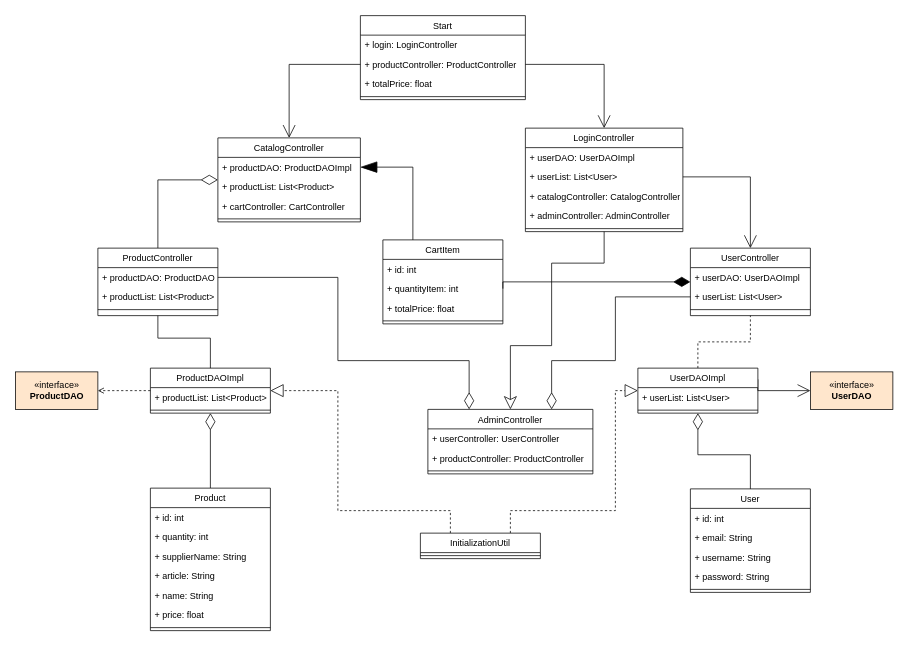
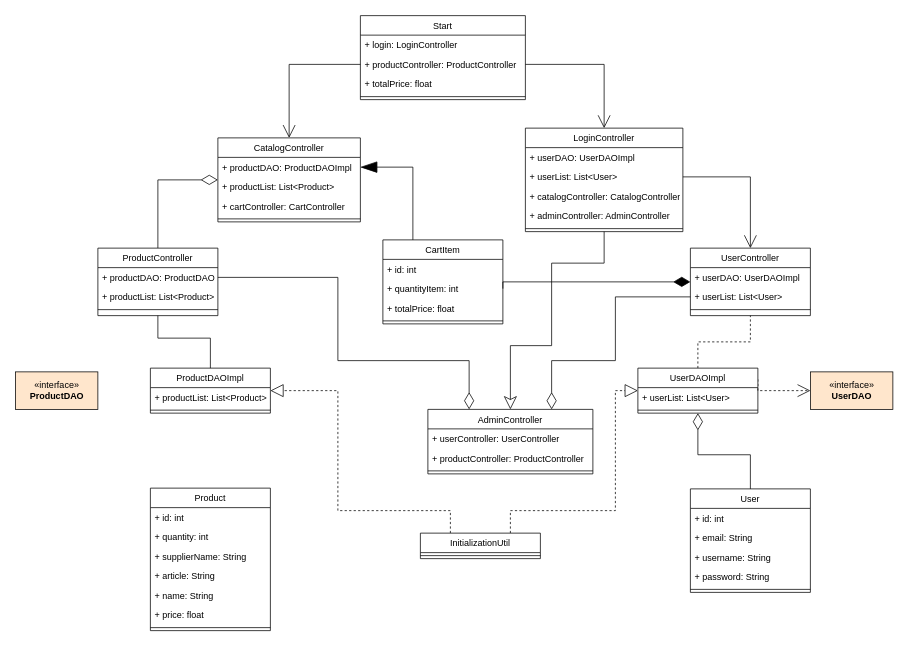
(124, 390) -> none
(783, 390) -> (783, 390)
(210, 459) -> none
